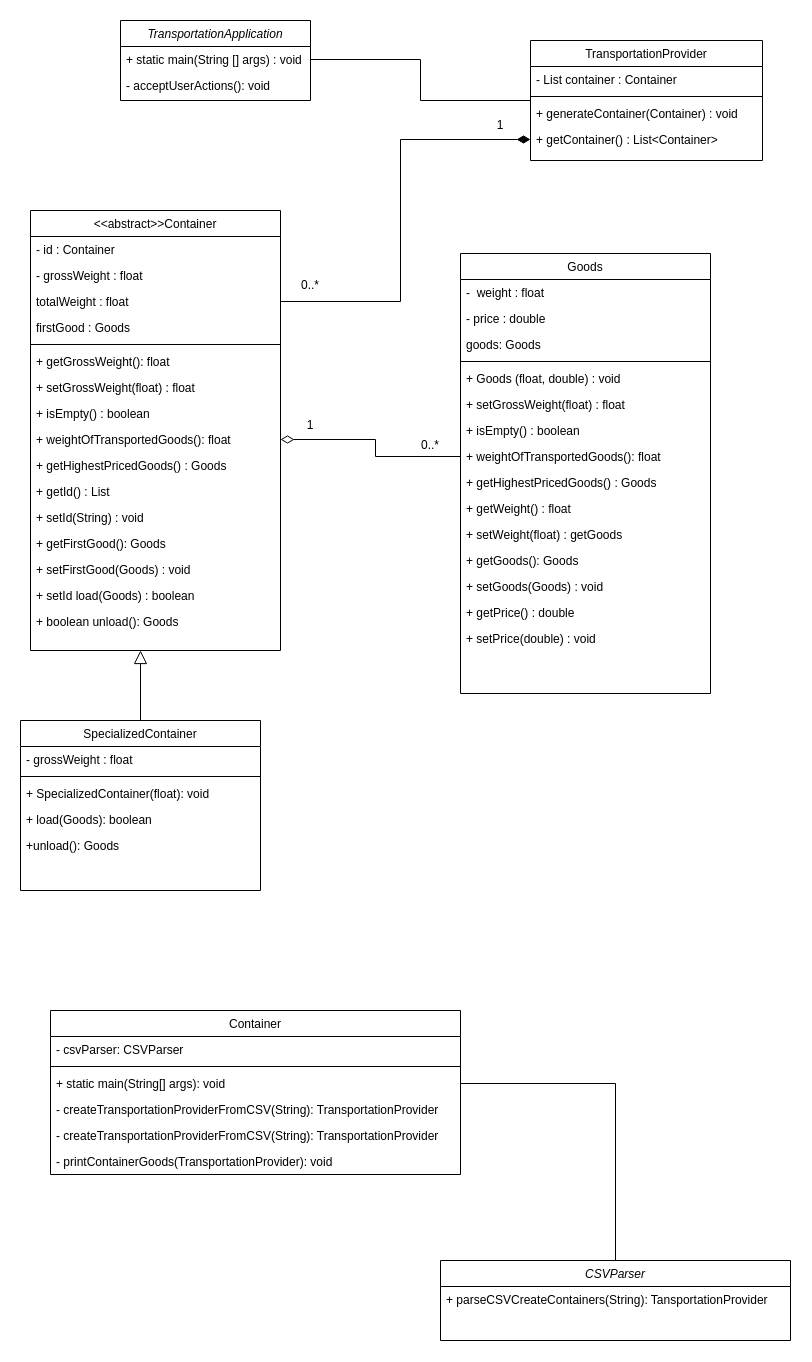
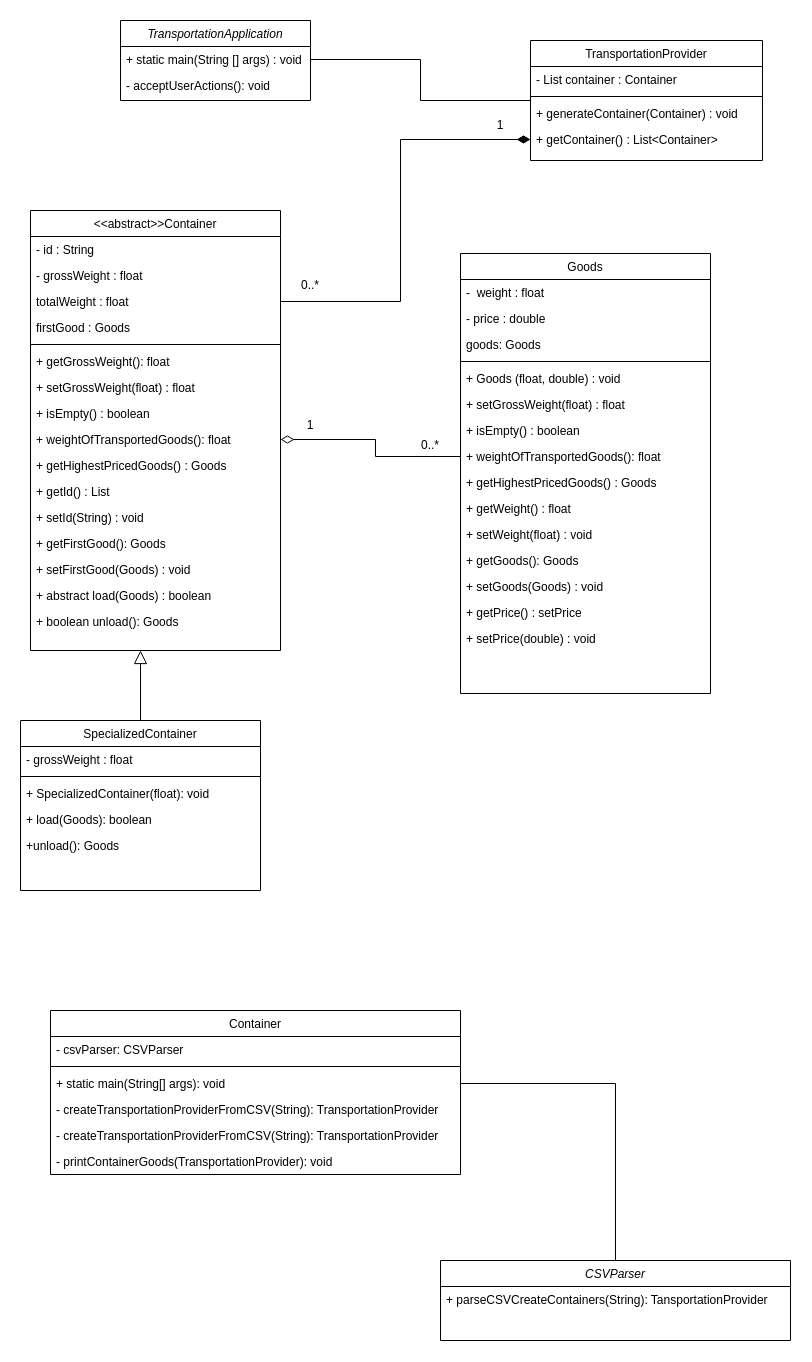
(80, 250) -> (70, 250)
(554, 535) -> (539, 535)
(123, 596) -> (133, 596)
(527, 613) -> (534, 613)
